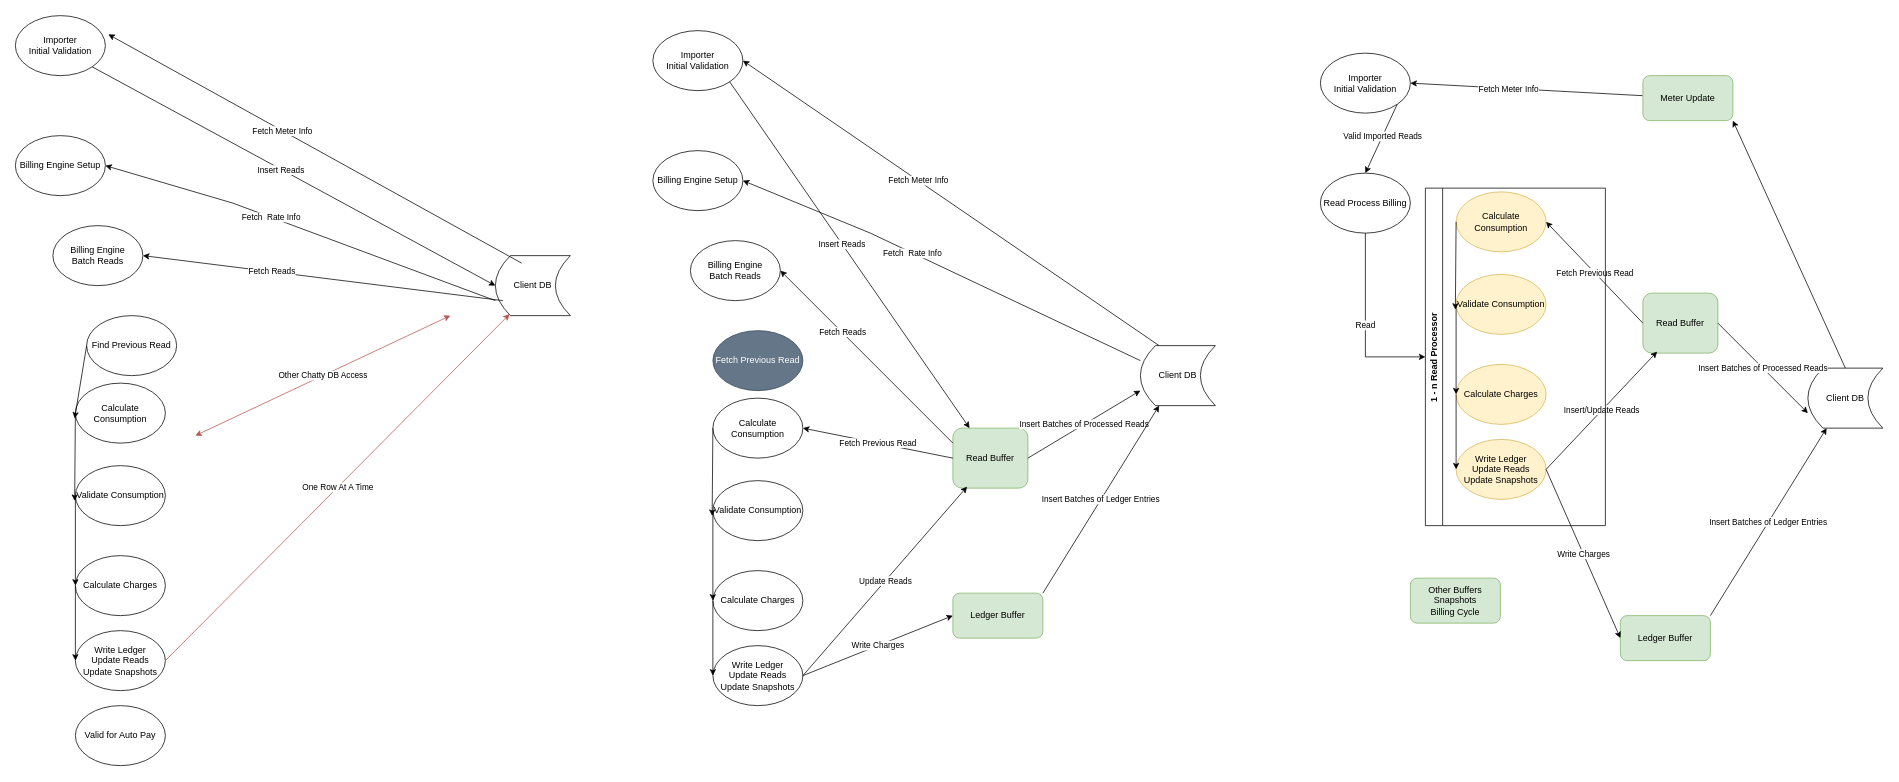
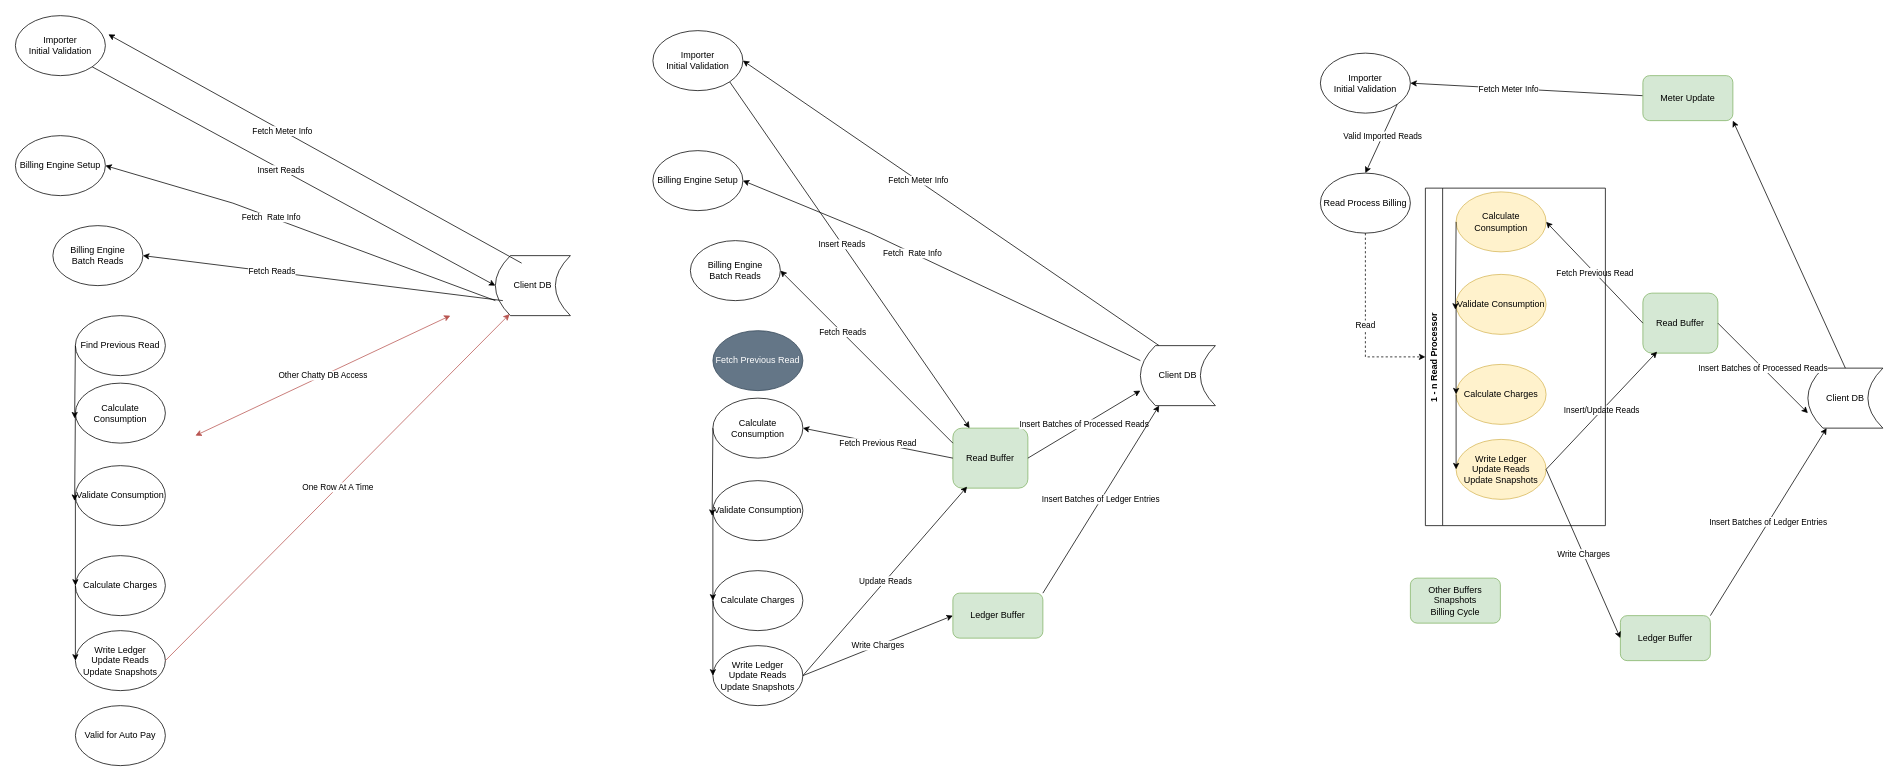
(1365, 276) -> (1365, 276)
(132, 345) -> (120, 345)
